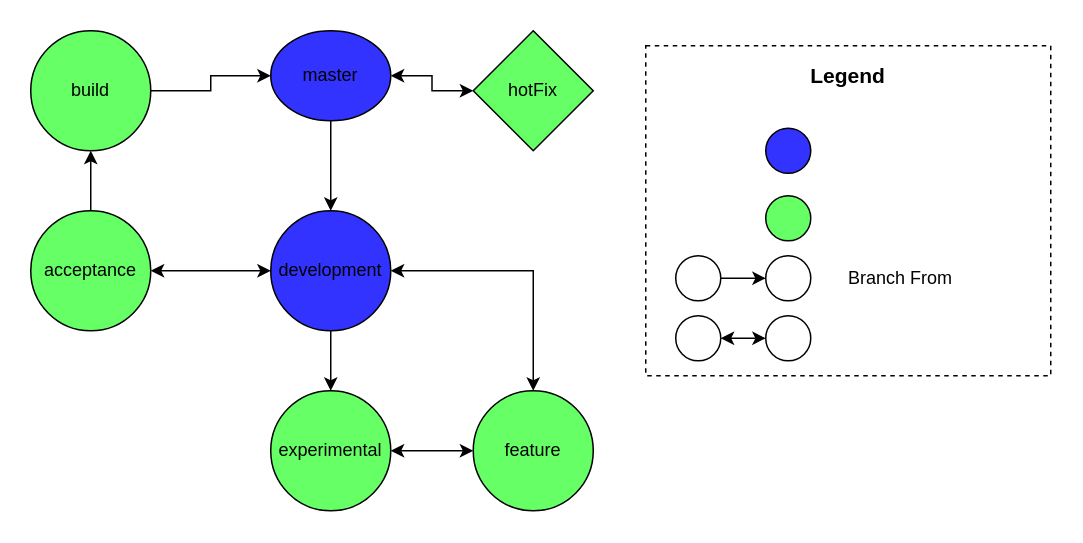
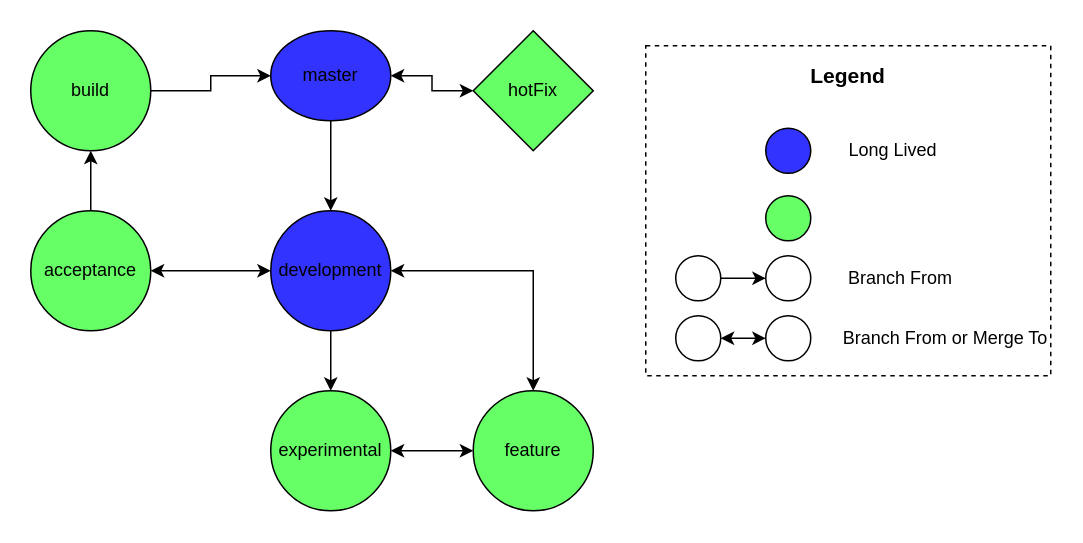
none -> (893, 151)
none -> (946, 338)
